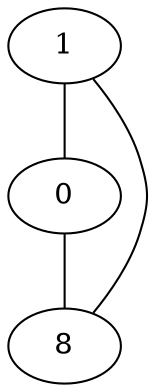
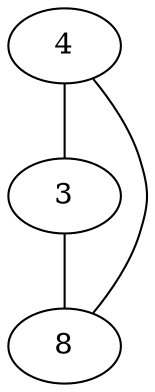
(65, 46) -> (65, 46)
(65, 196) -> (65, 196)
